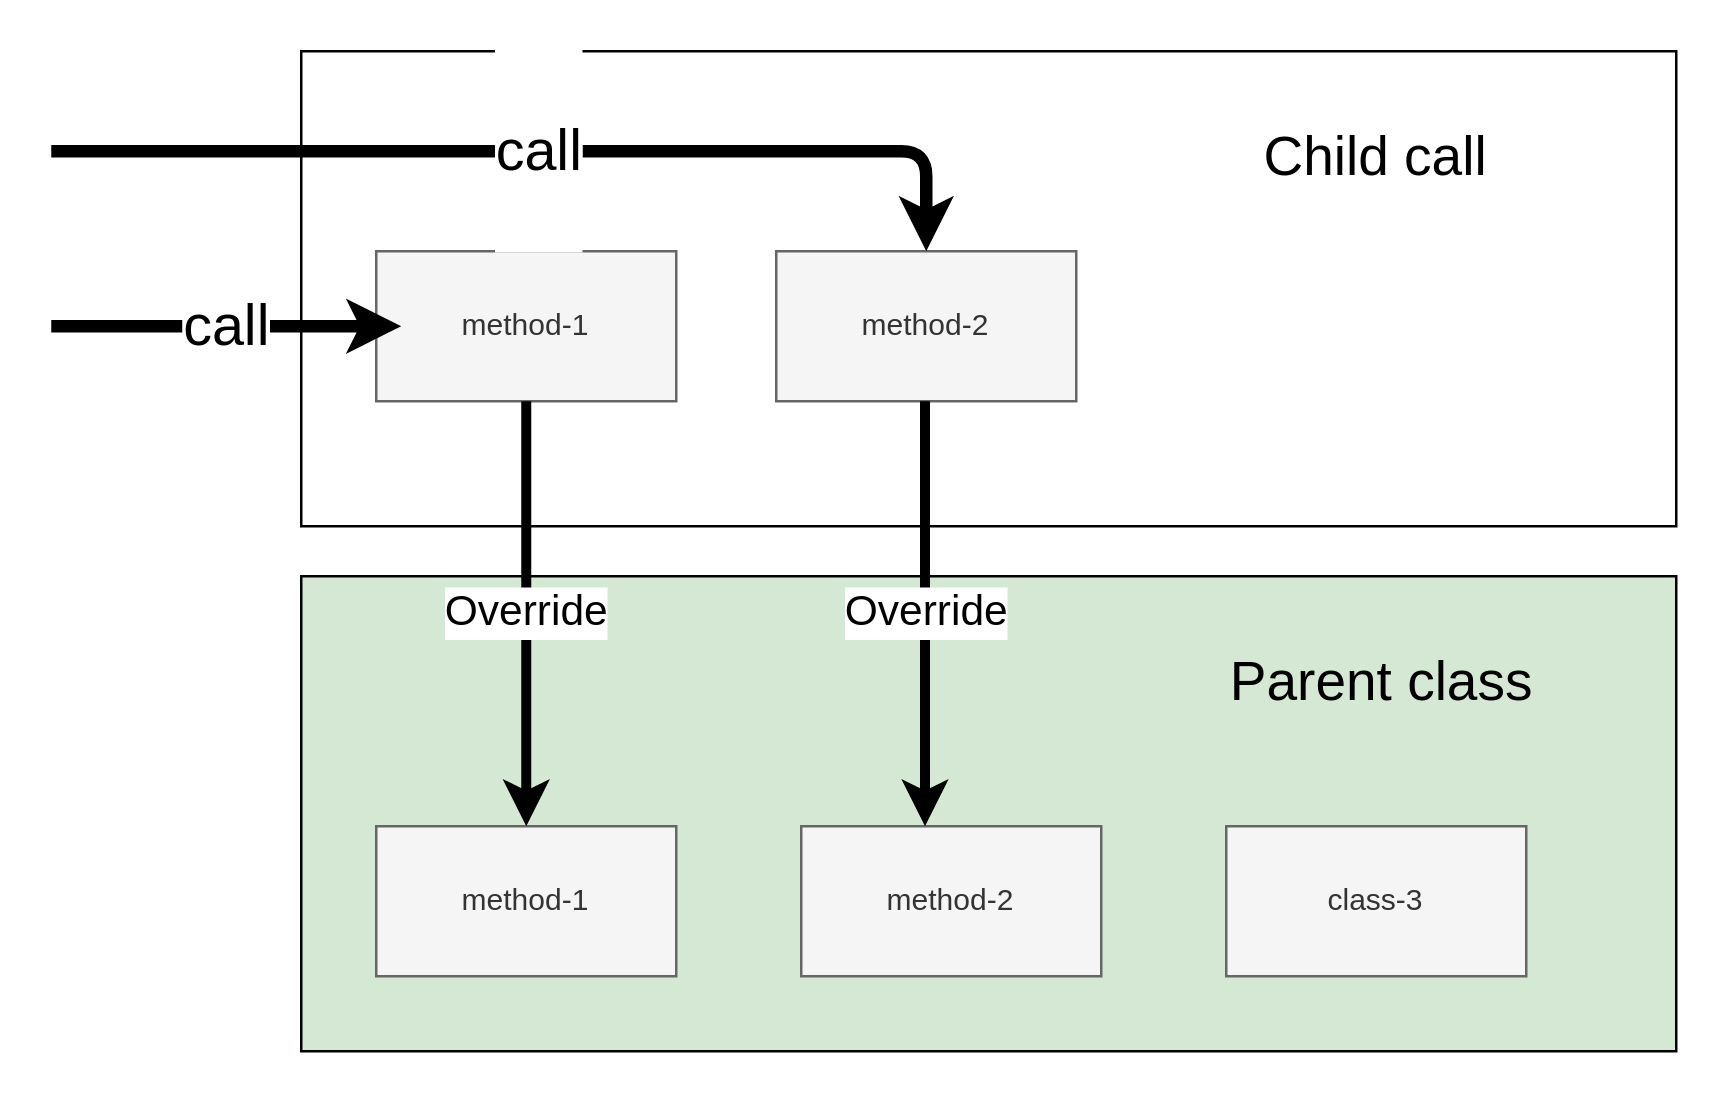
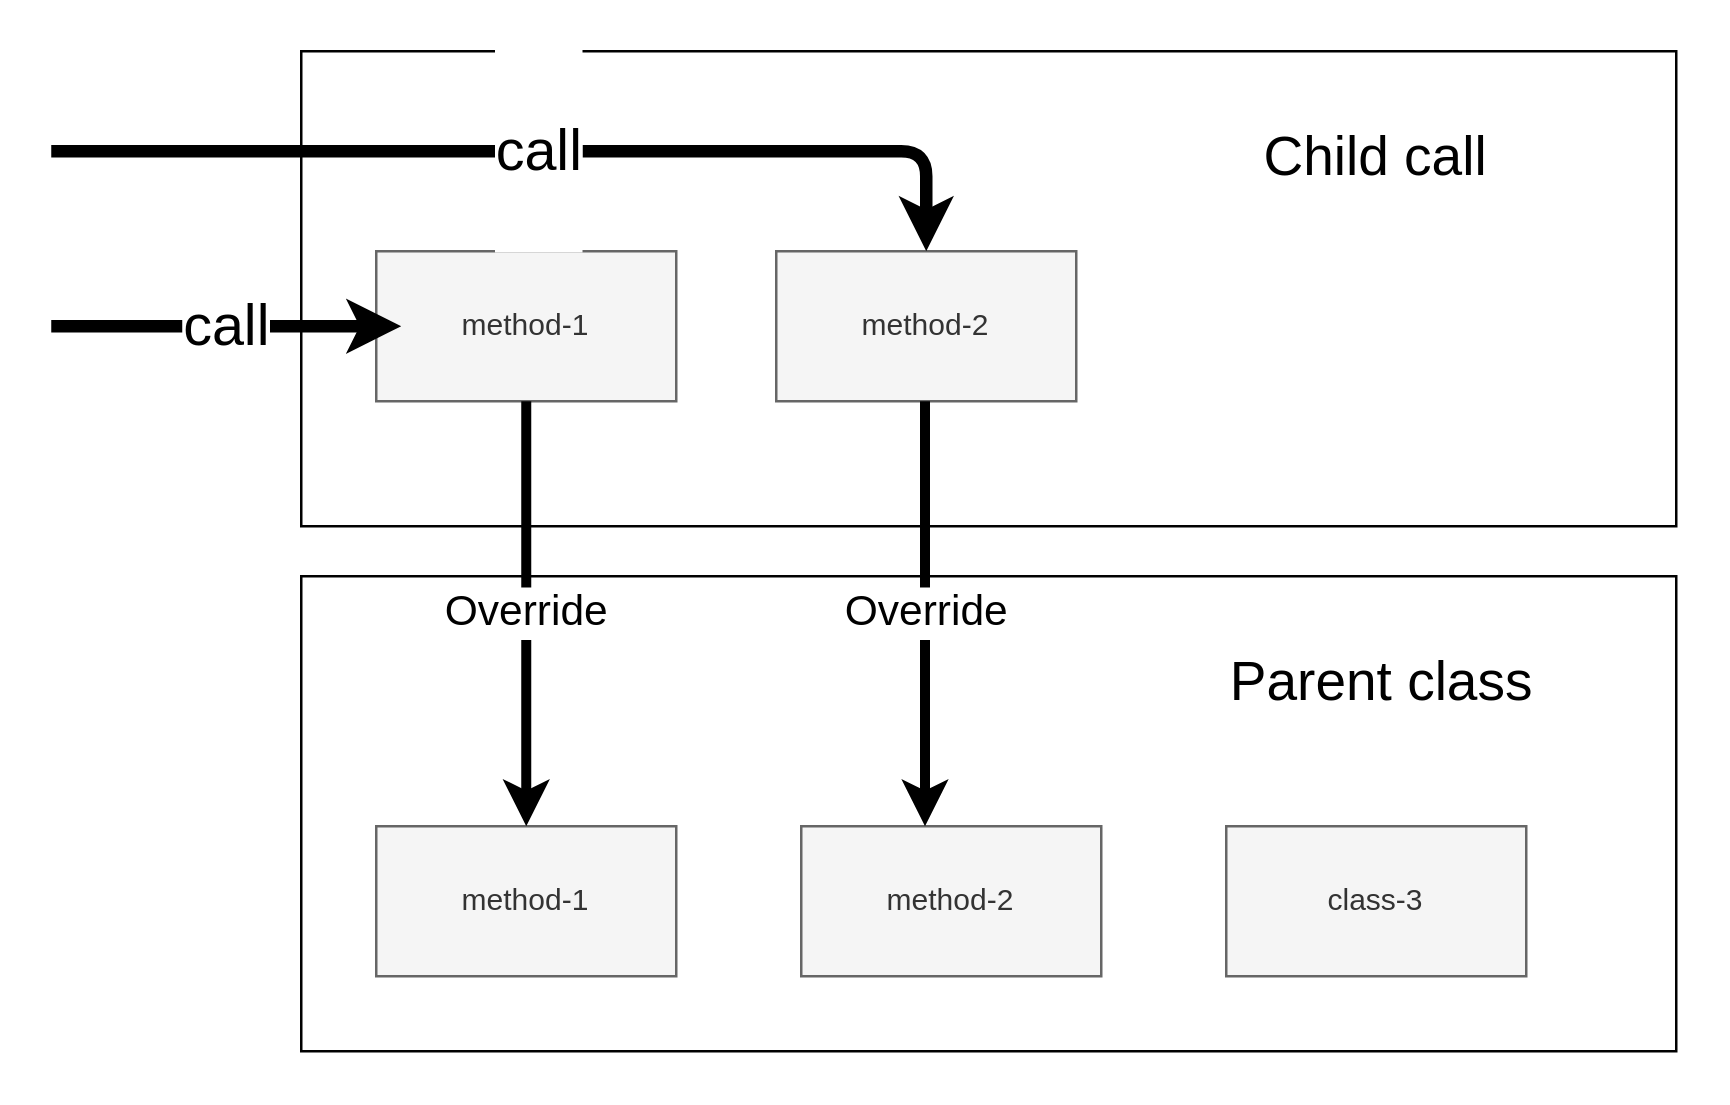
(989, 814) -> (989, 814)
